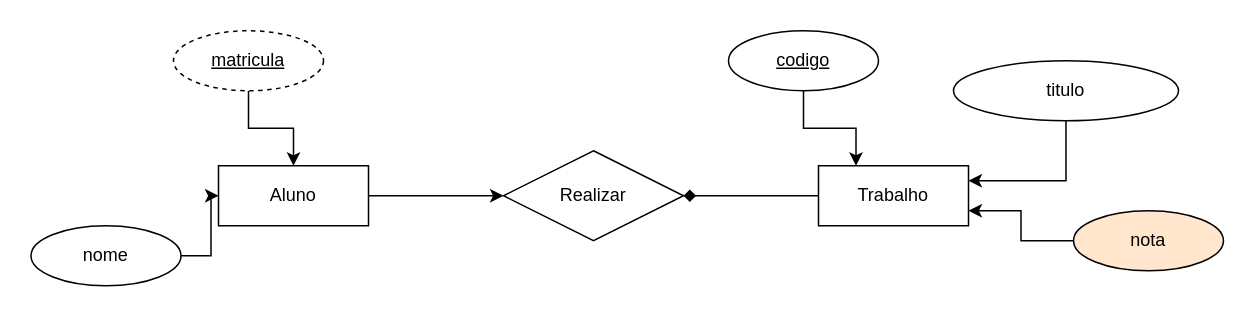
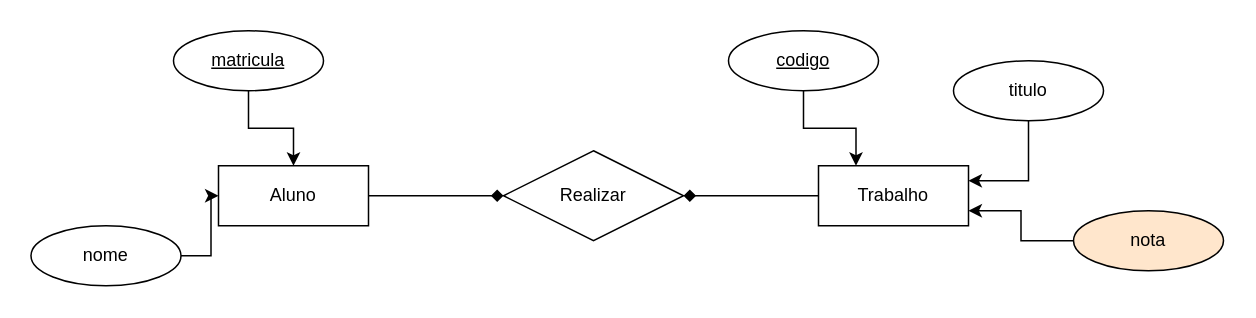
(248, 61) -> (248, 61)
(1066, 91) -> (1028, 91)
(492, 196) -> (491, 196)
